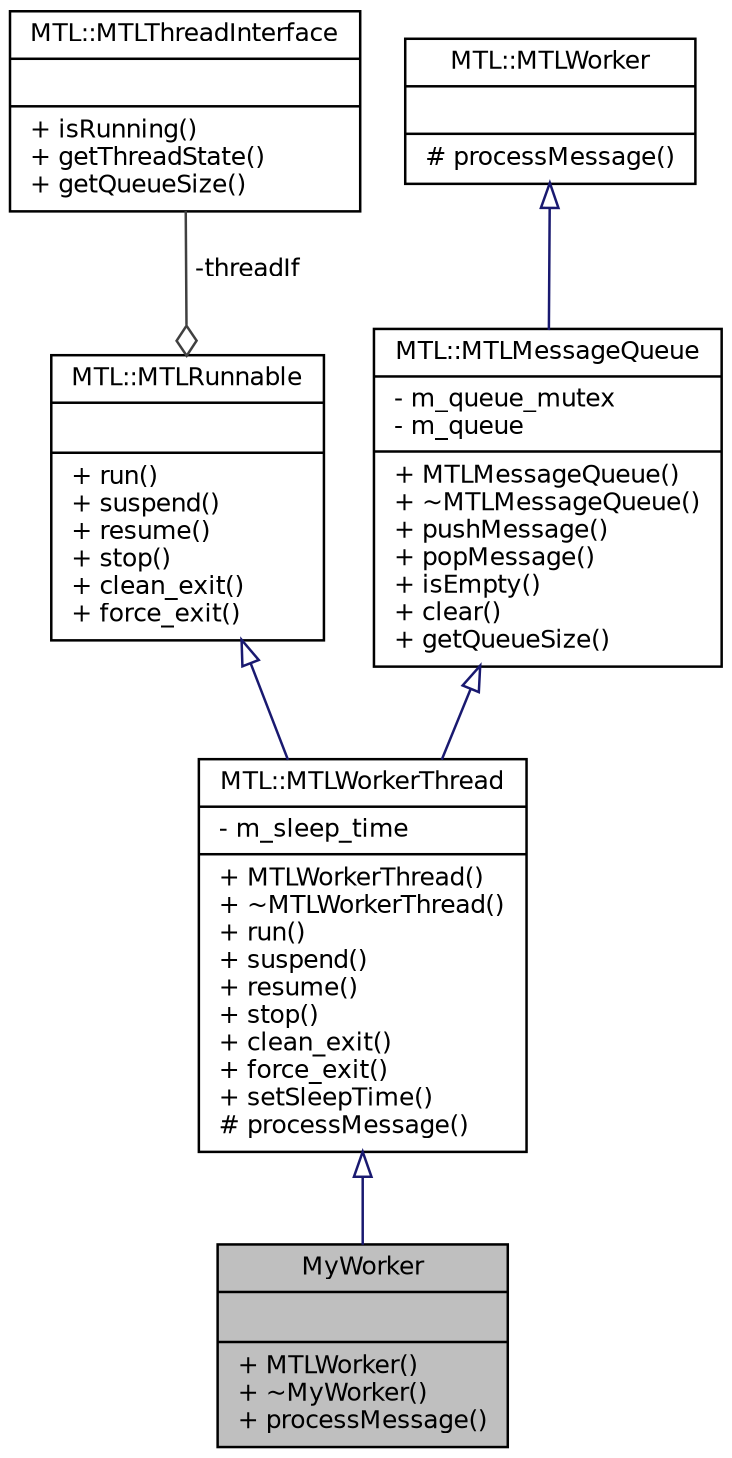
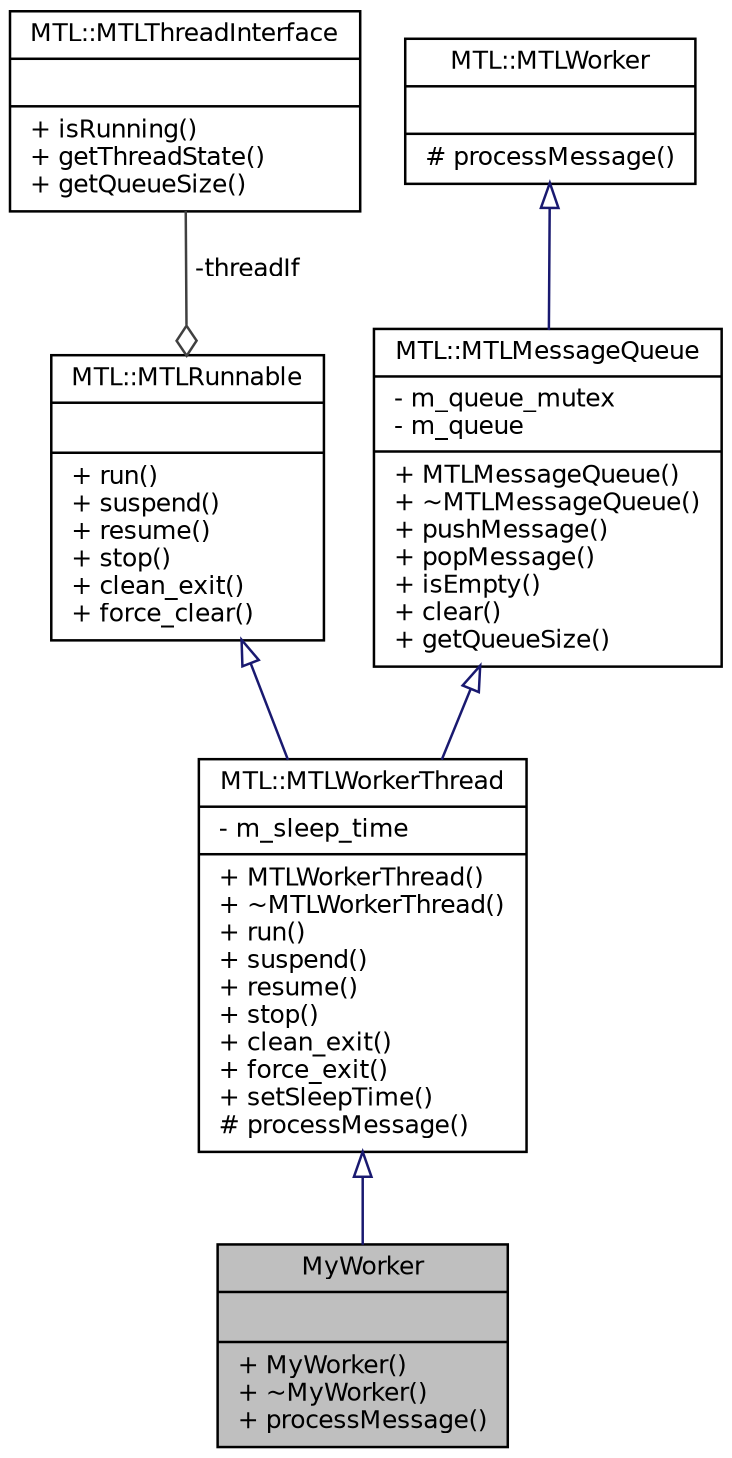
(156, 614) -> (163, 614)
(329, 1366) -> (323, 1366)
